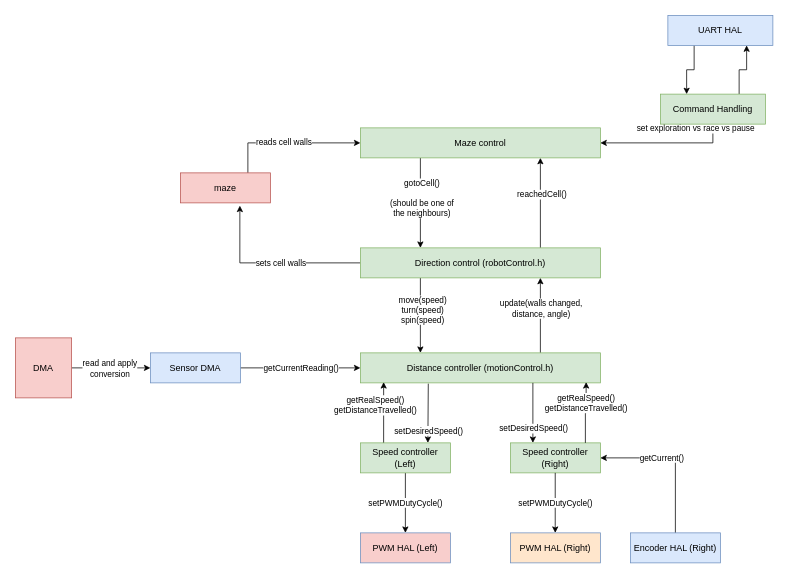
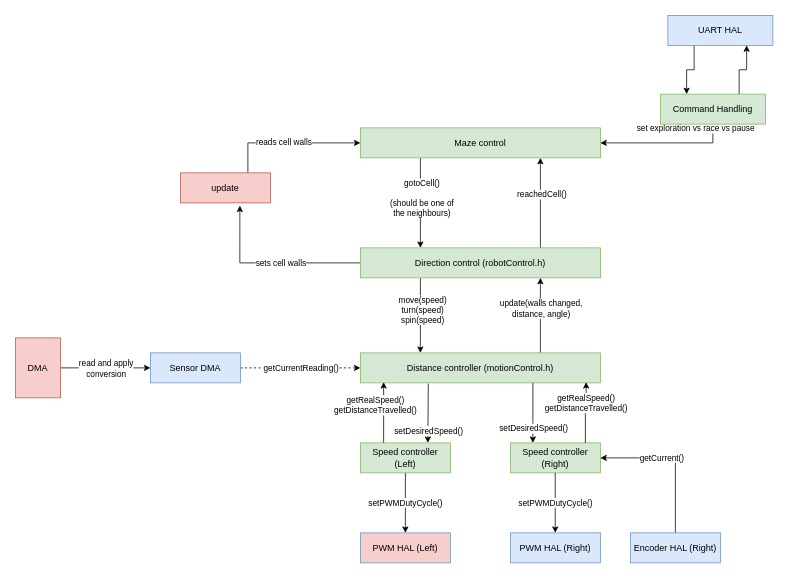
(225, 188) -> (225, 188)
(44, 368) -> (38, 368)
(252, 368) -> (252, 368)
(555, 548) -> (555, 548)
